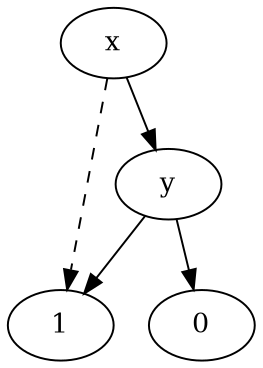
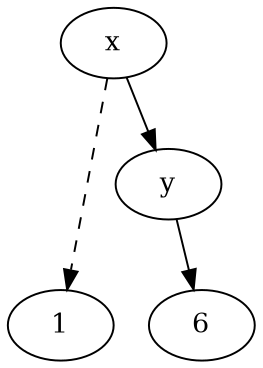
(121, 247) -> none
(202, 325) -> (202, 325)
